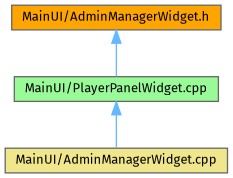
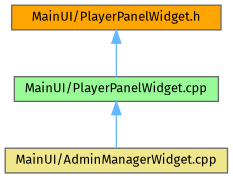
(116, 18) -> (116, 18)
